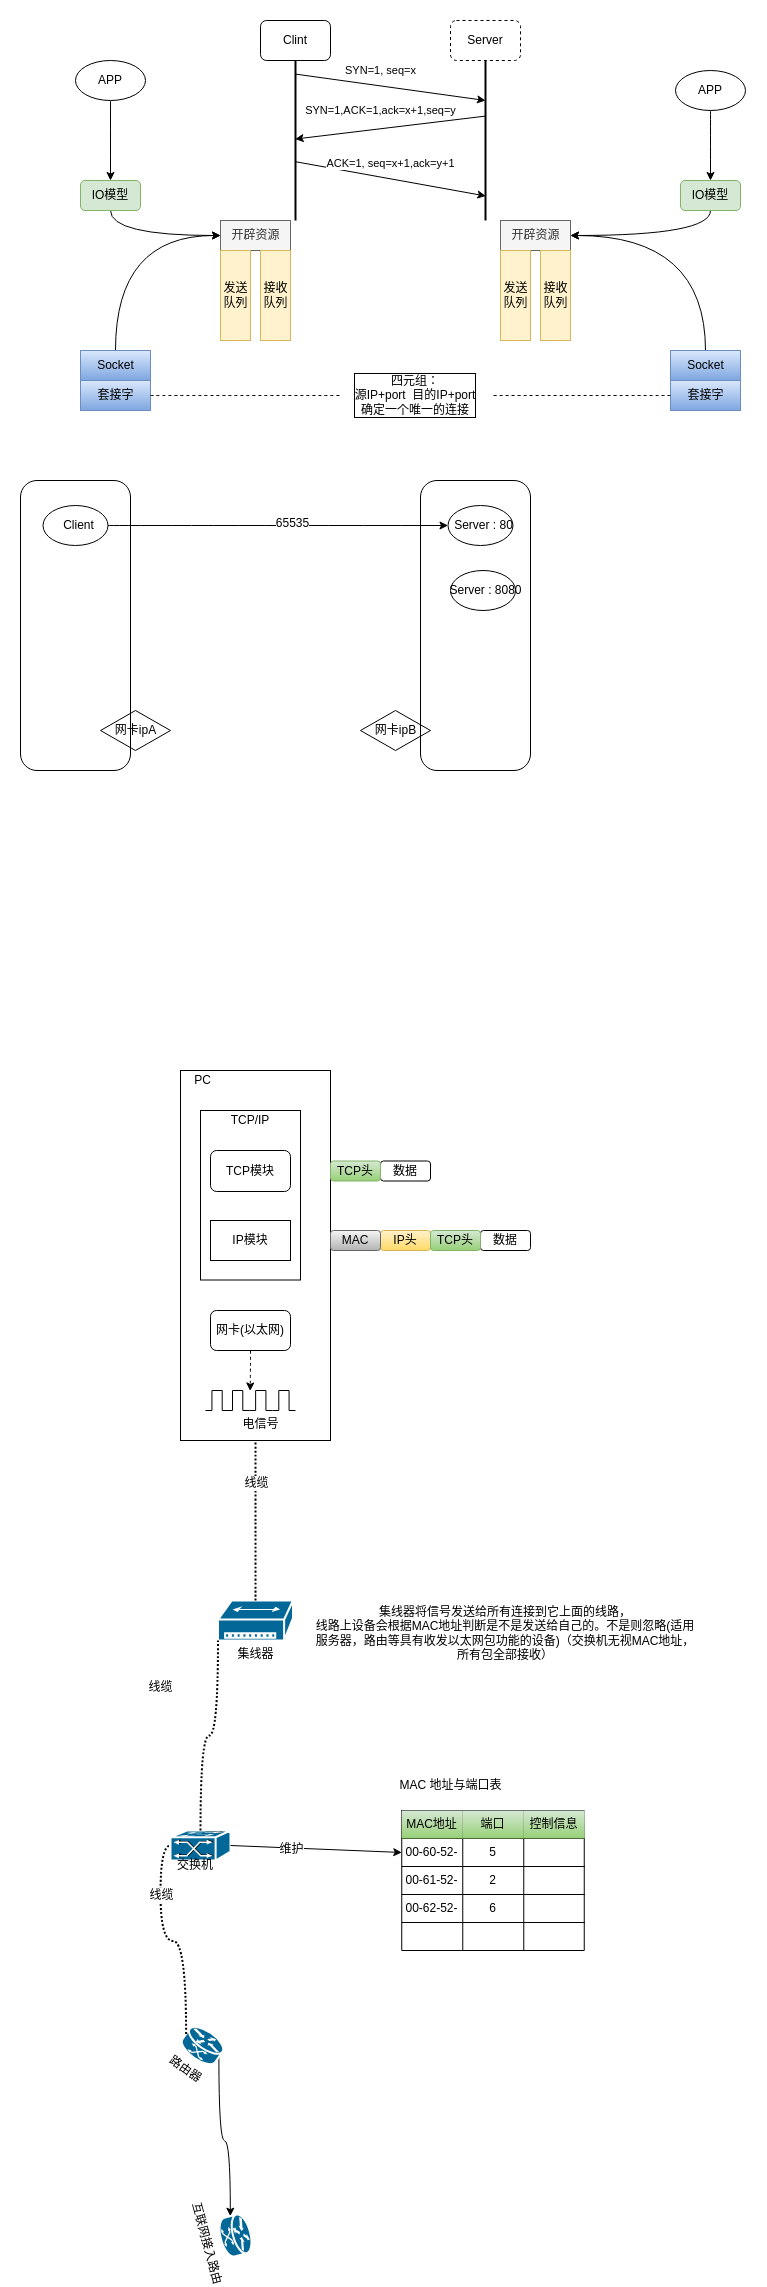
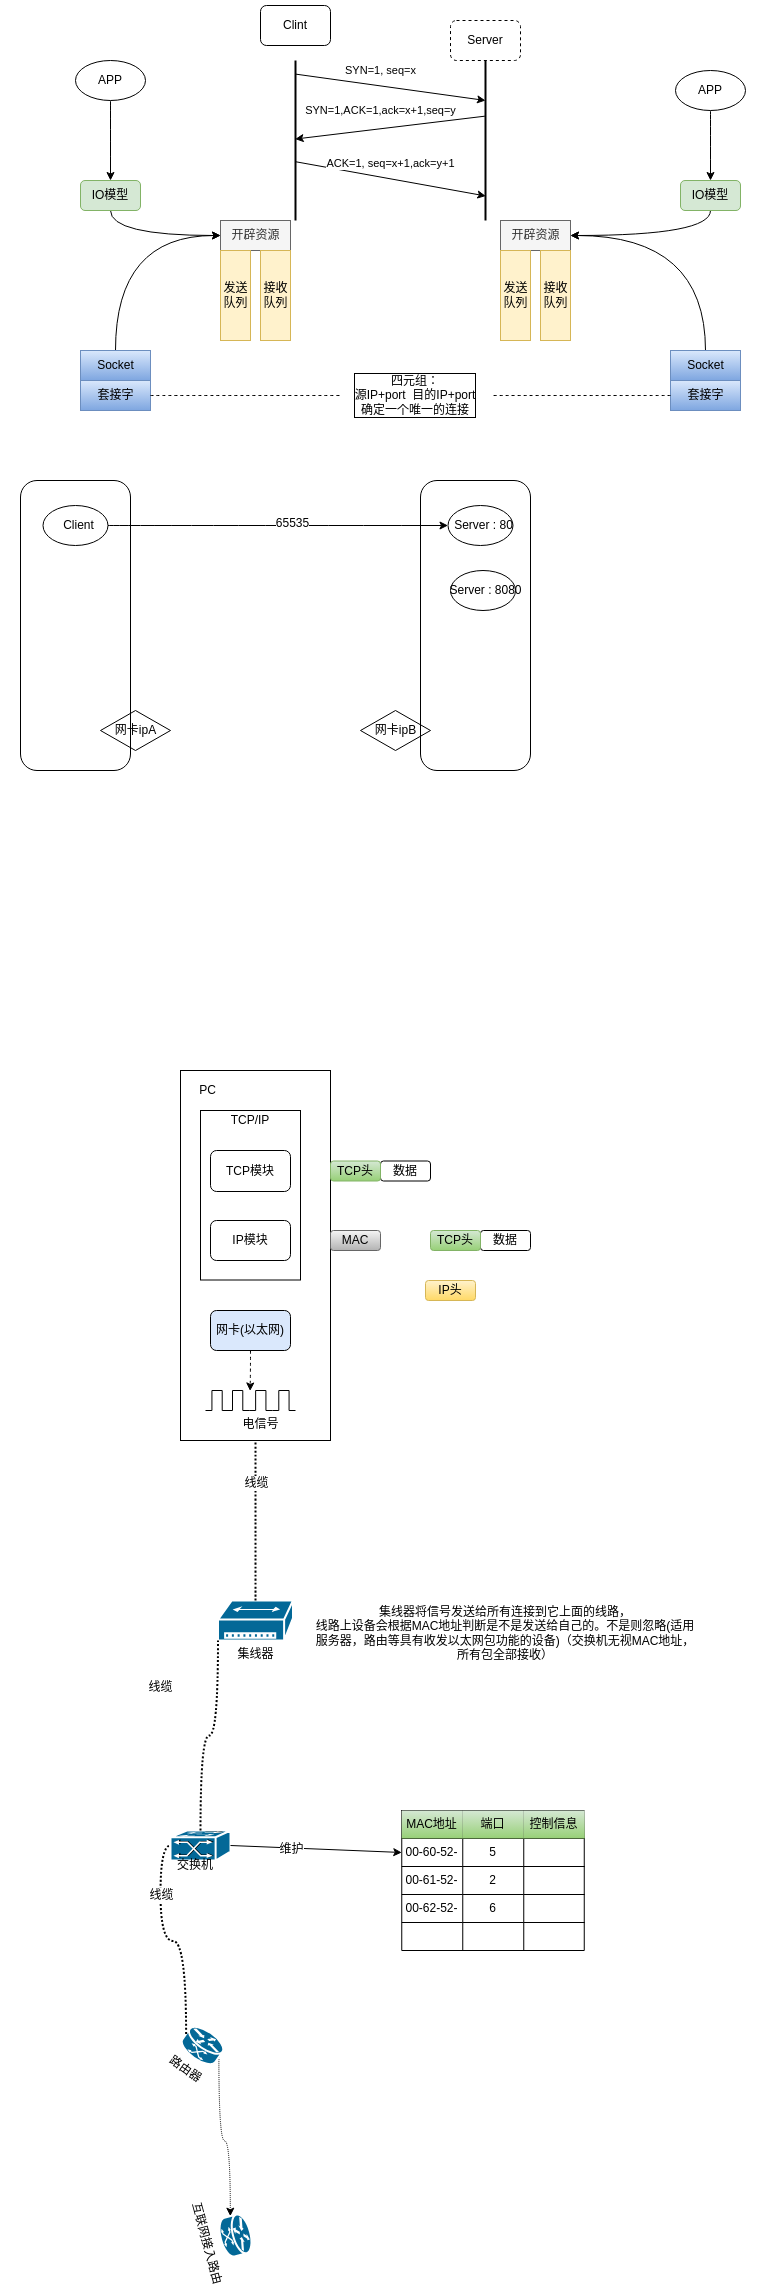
(296, 41) -> (296, 26)
(203, 1081) -> (208, 1091)
(251, 1241) -> (251, 1241)
(406, 1241) -> (451, 1291)
(251, 1331) -> (251, 1331)
(451, 1786) -> none
(222, 2133) -> (222, 2133)
